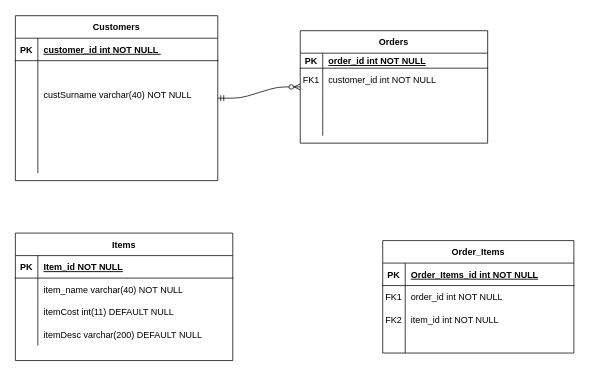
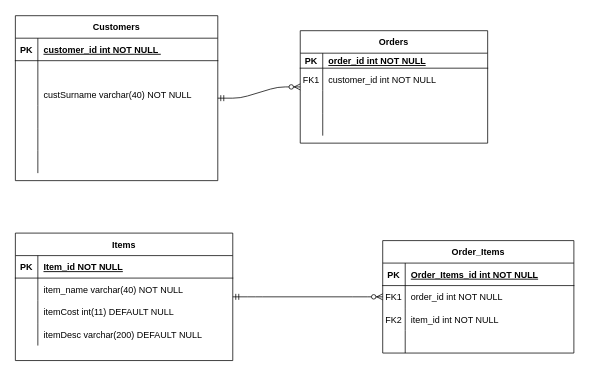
none -> (307, 297)
